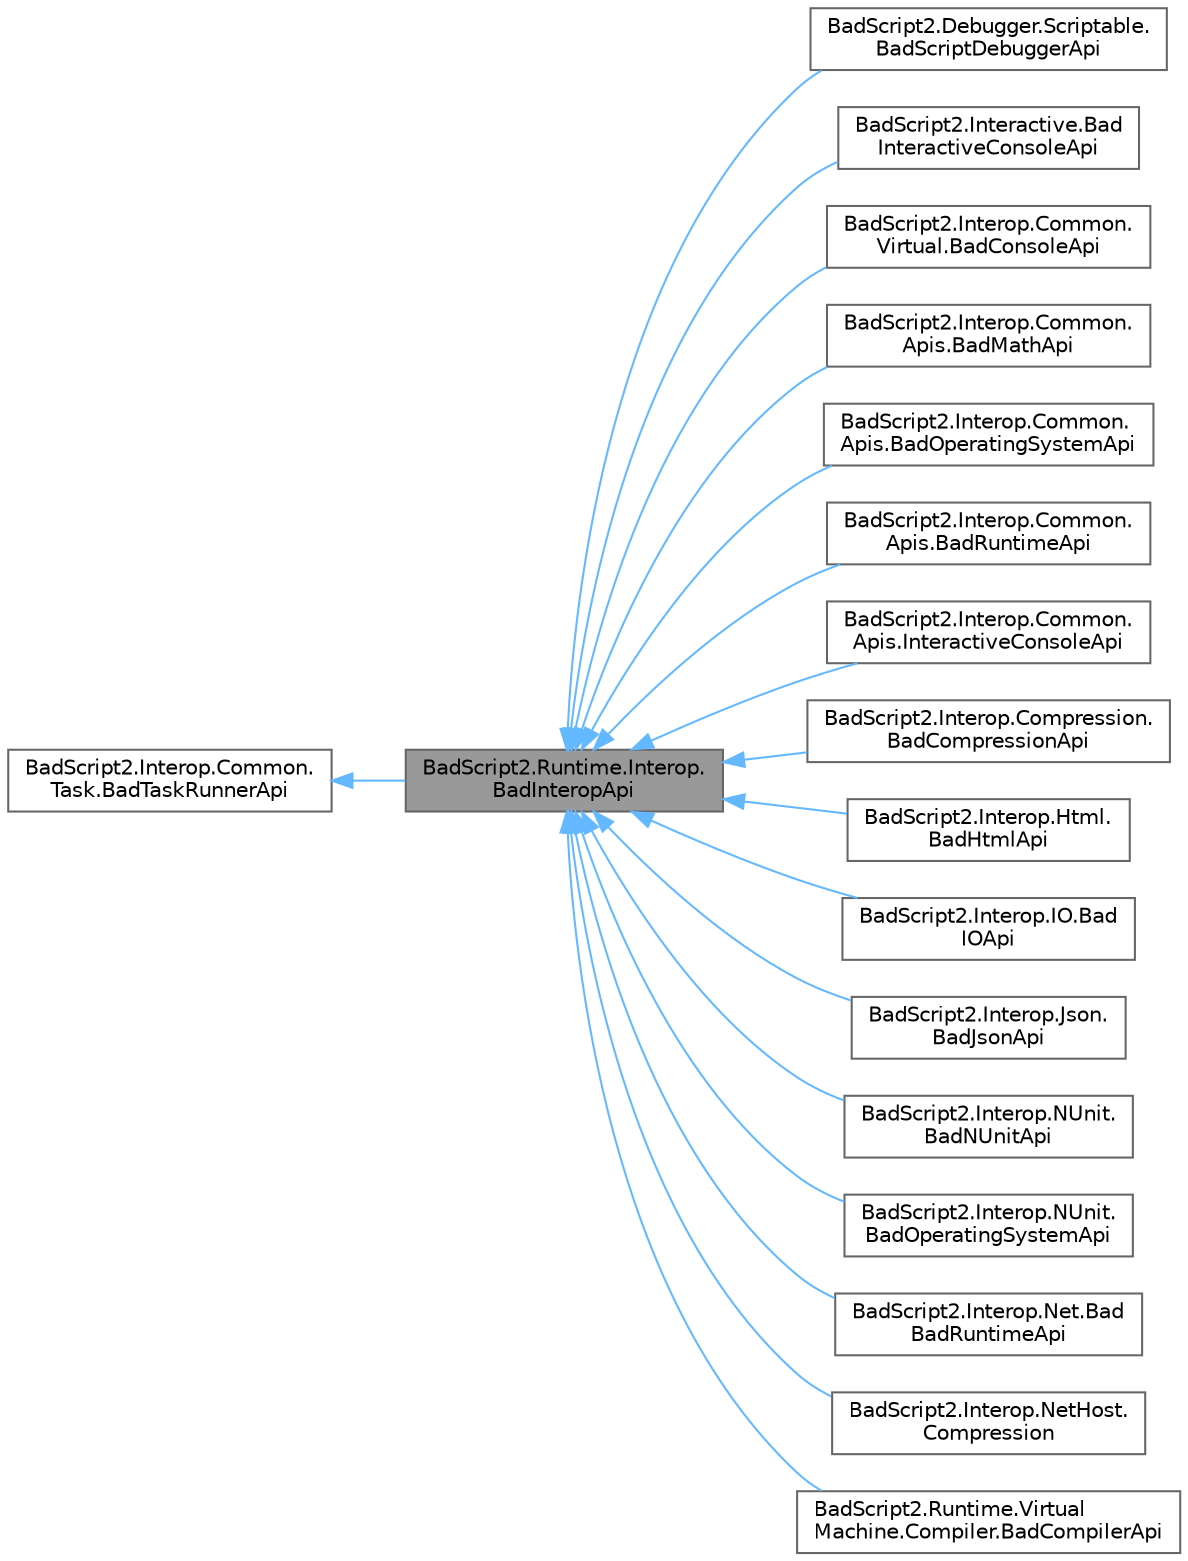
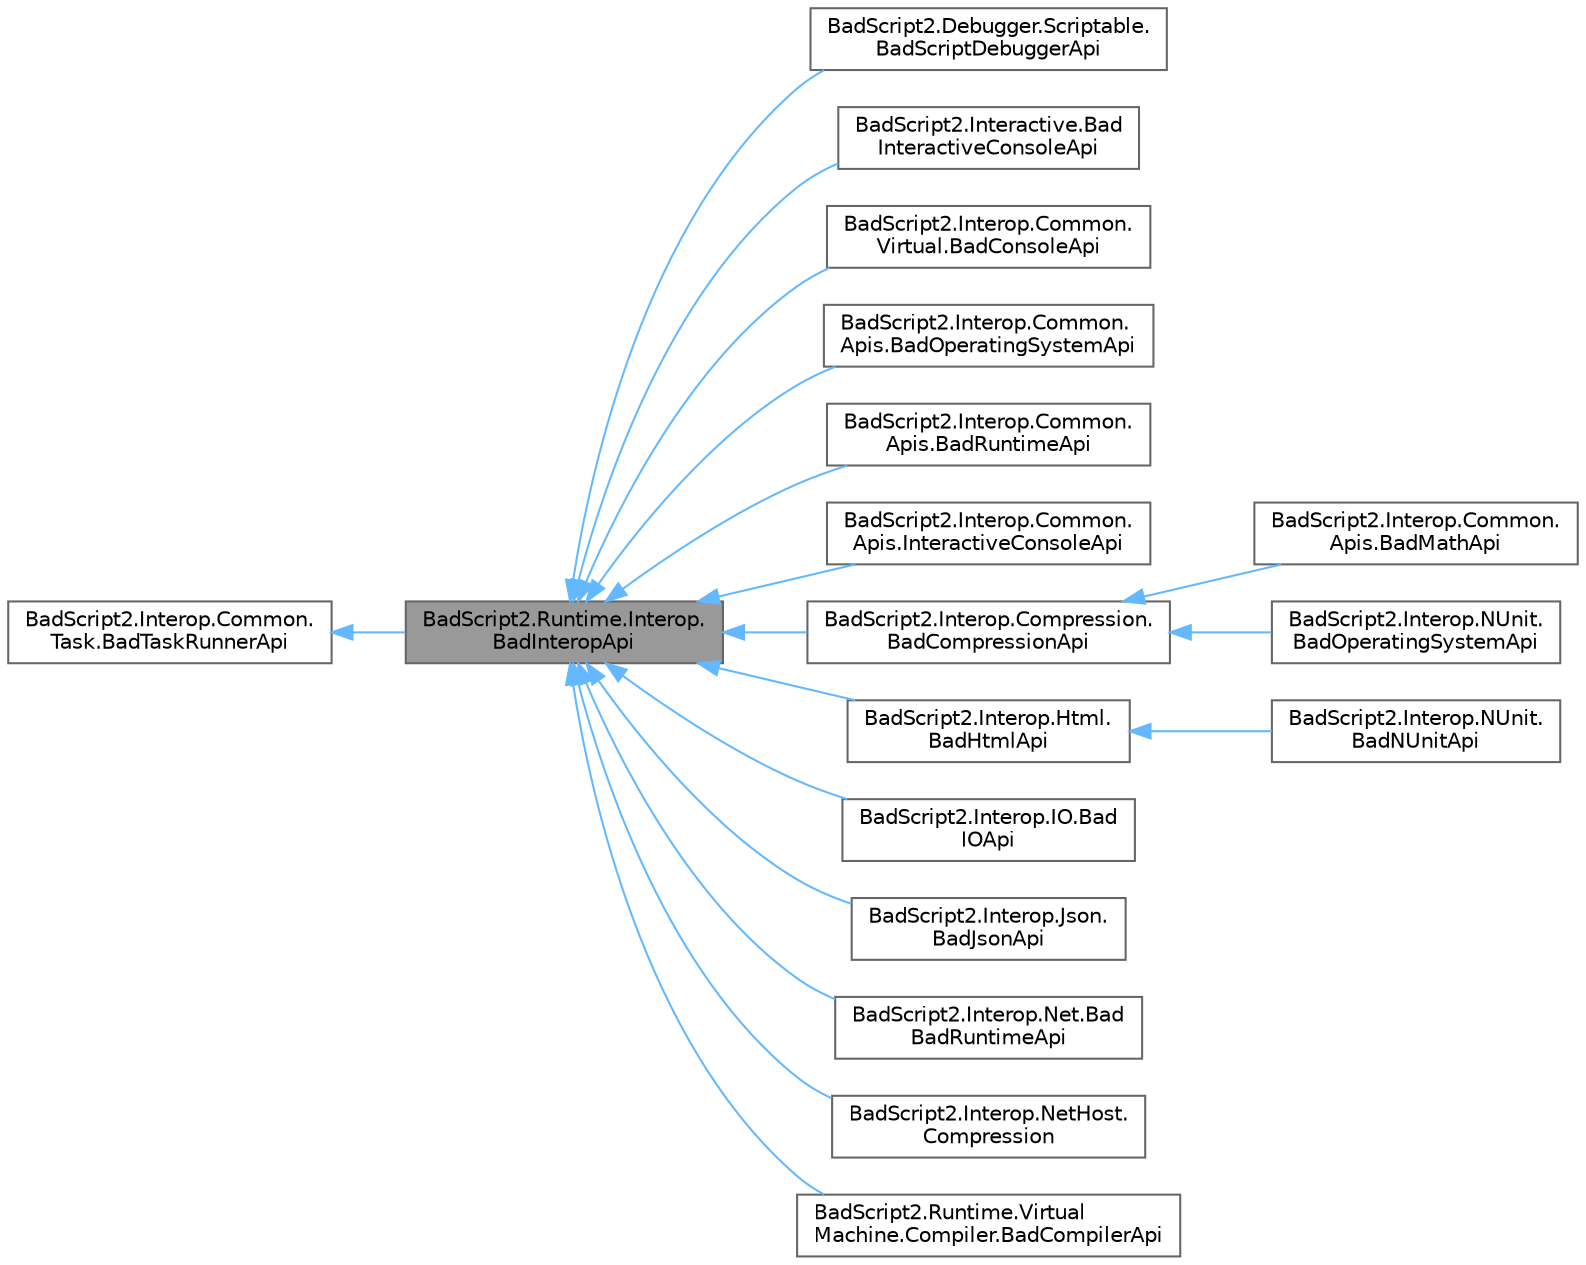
(675, 527) -> (1213, 580)
(697, 986) -> (1211, 731)
(680, 1042) -> (1231, 632)
